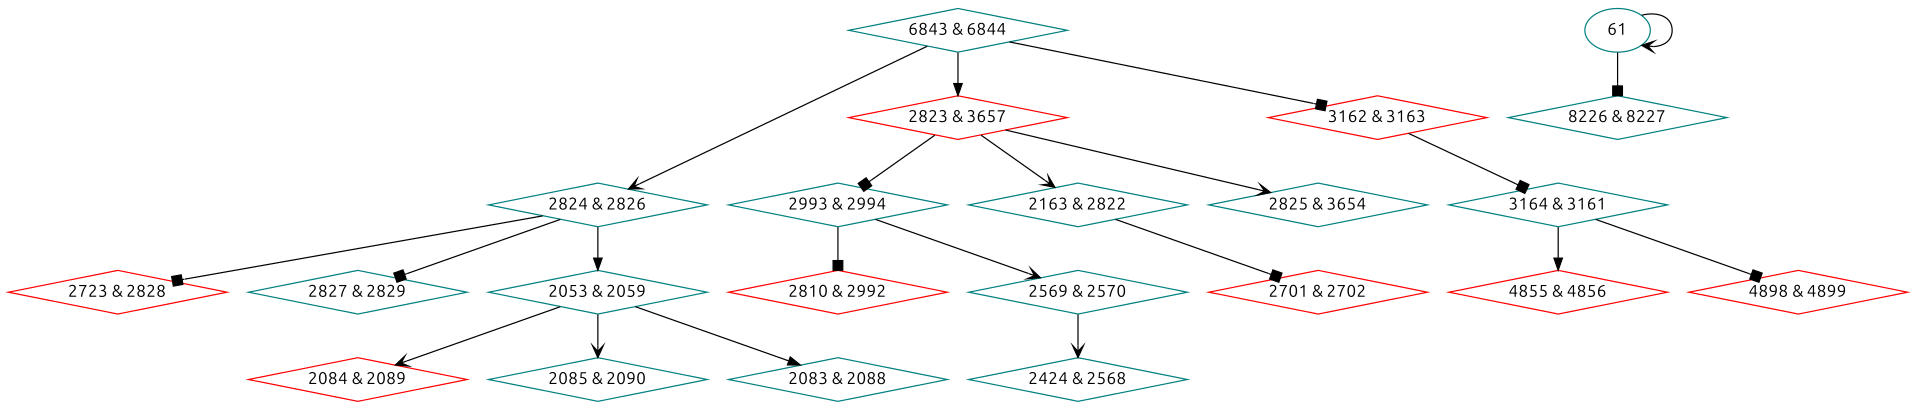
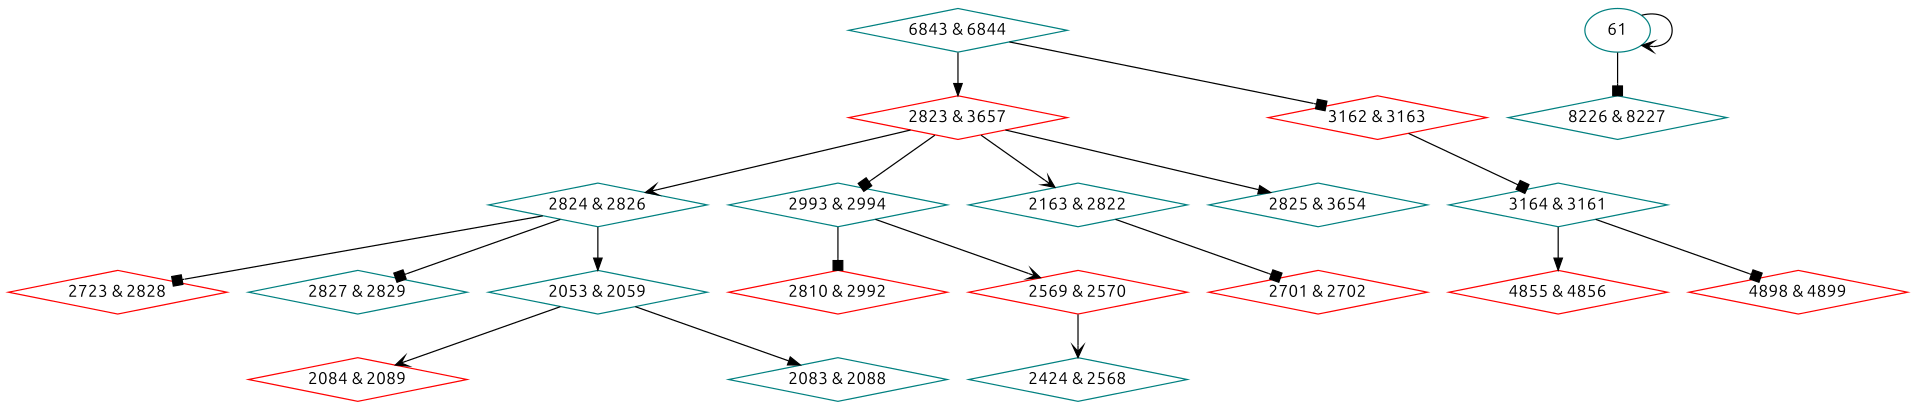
(783, 115) -> (784, 160)
(1132, 160) -> (1132, 160)
(1078, 292) -> (1078, 292)
(598, 380) -> none
